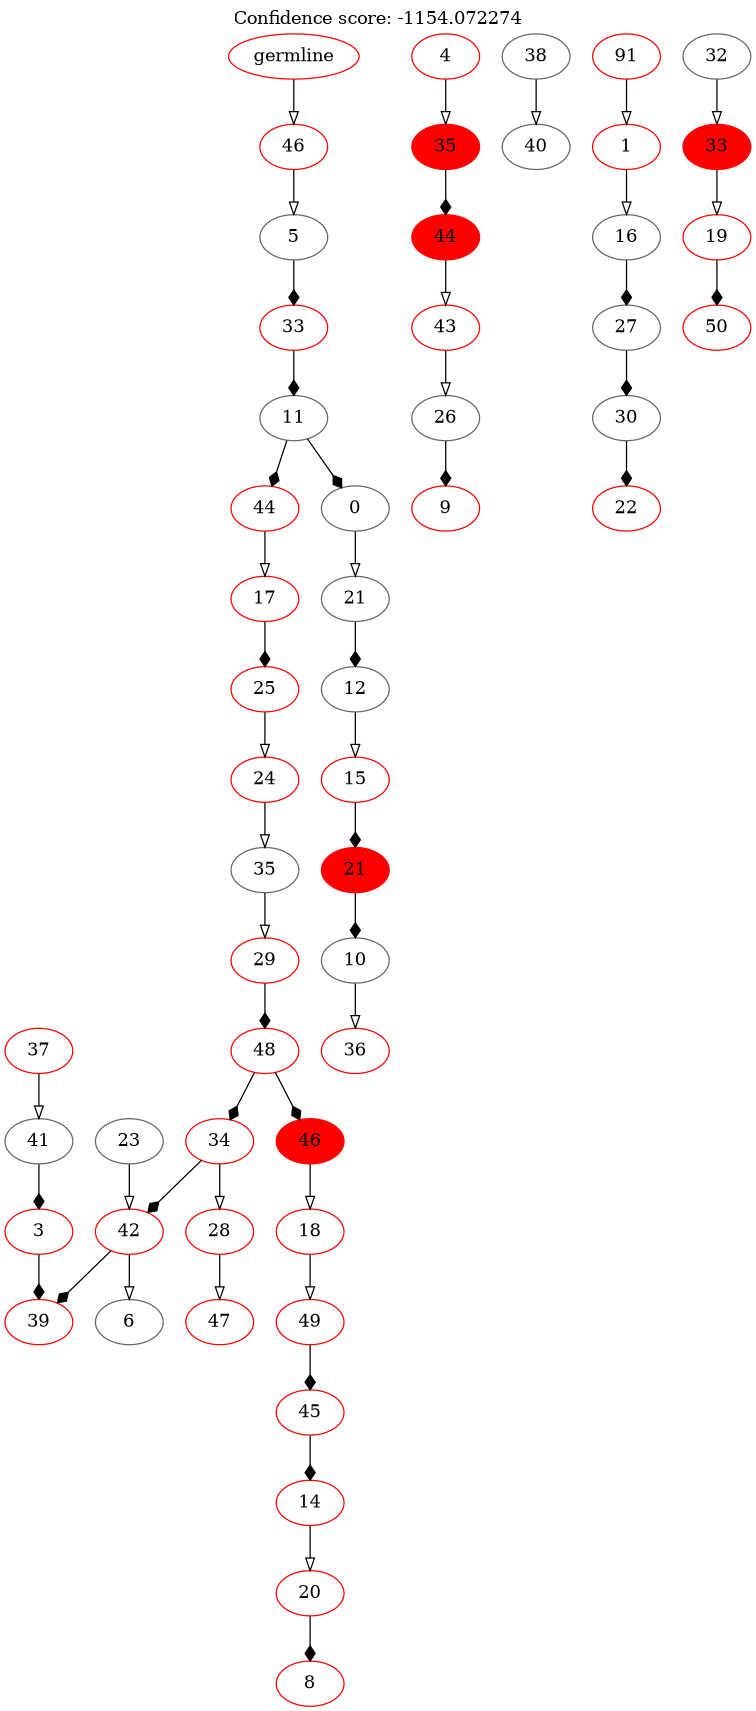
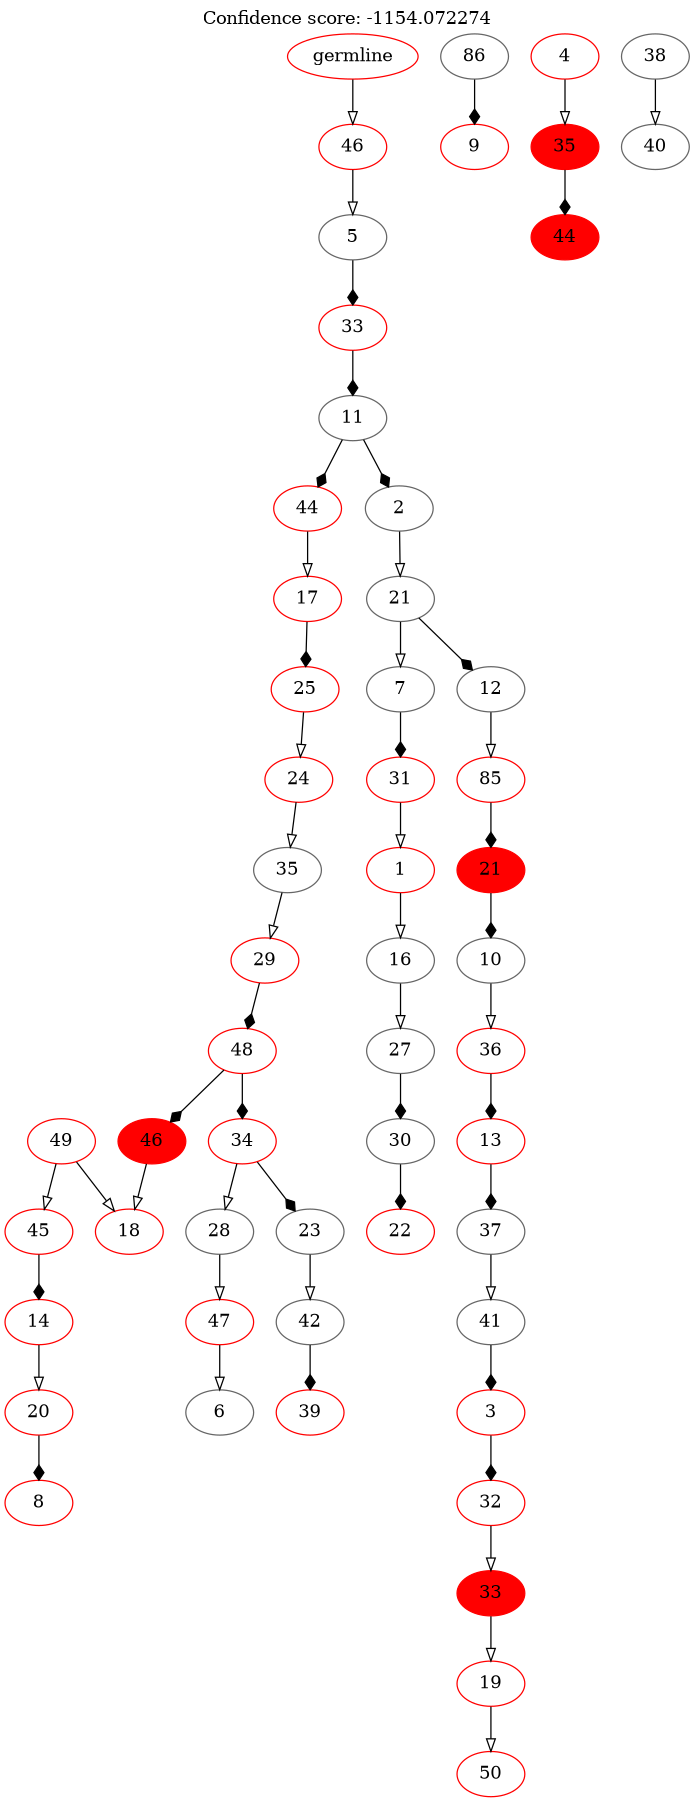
(627, 56) -> (401, 780)
(717, 56) -> (491, 1503)
(627, 275) -> (401, 1000)
(717, 275) -> (491, 1723)
(446, 328) -> none
(446, 418) -> (475, 56)
(355, 508) -> (399, 508)
none -> (401, 689)
(355, 780) -> (491, 780)
(39, 1051) -> (491, 1232)
none -> (491, 1141)
(180, 1181) -> (272, 1180)
(129, 1232) -> (310, 1322)
(220, 1232) -> (220, 1232)
(39, 1269) -> (491, 1450)
(129, 1271) -> (220, 1361)
(310, 1271) -> (92, 1181)
(310, 1360) -> (52, 1180)
